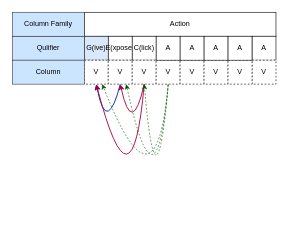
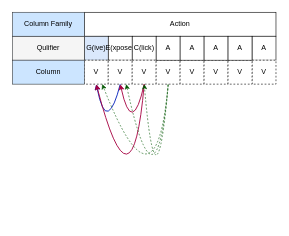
(48, 48) -> (48, 48)
